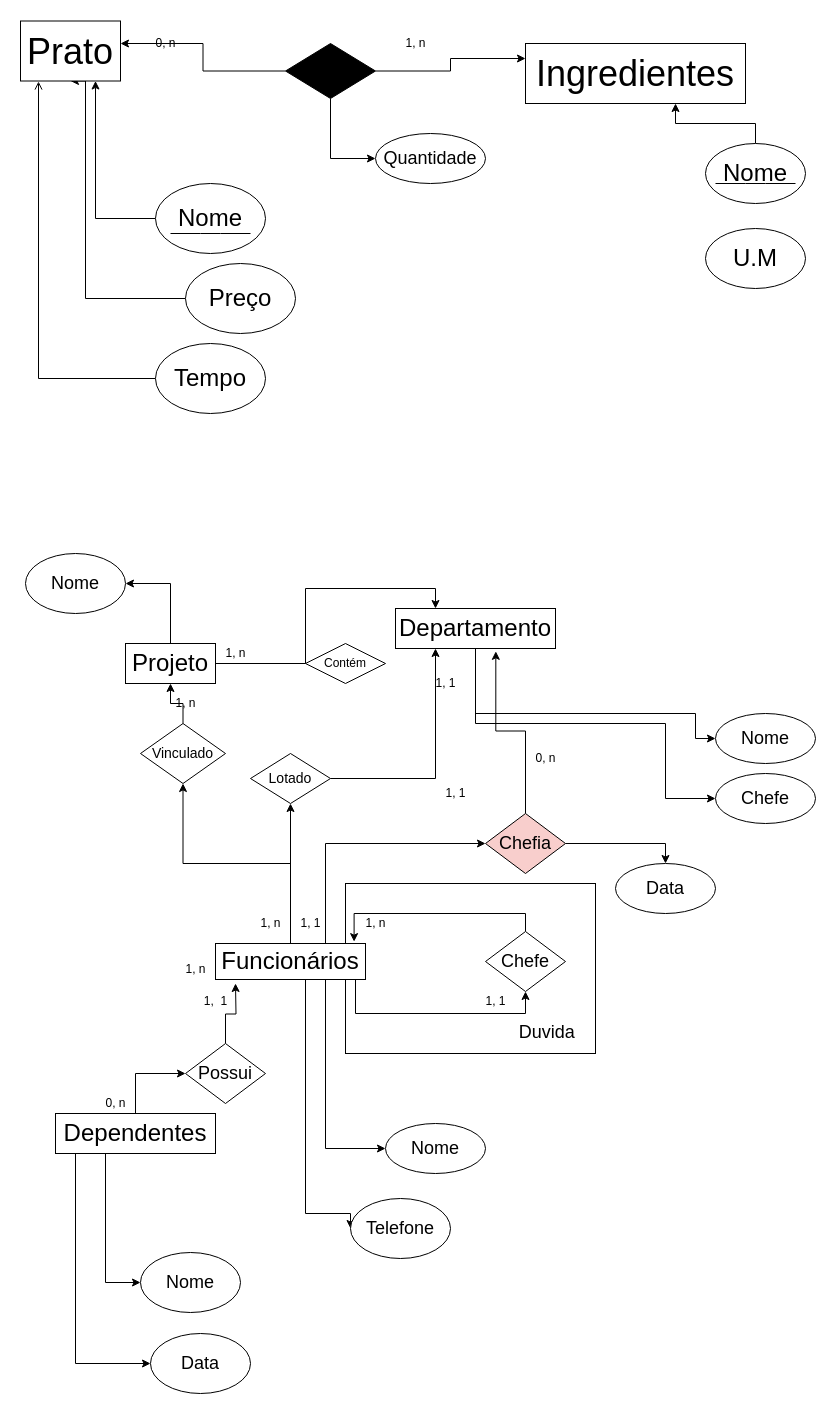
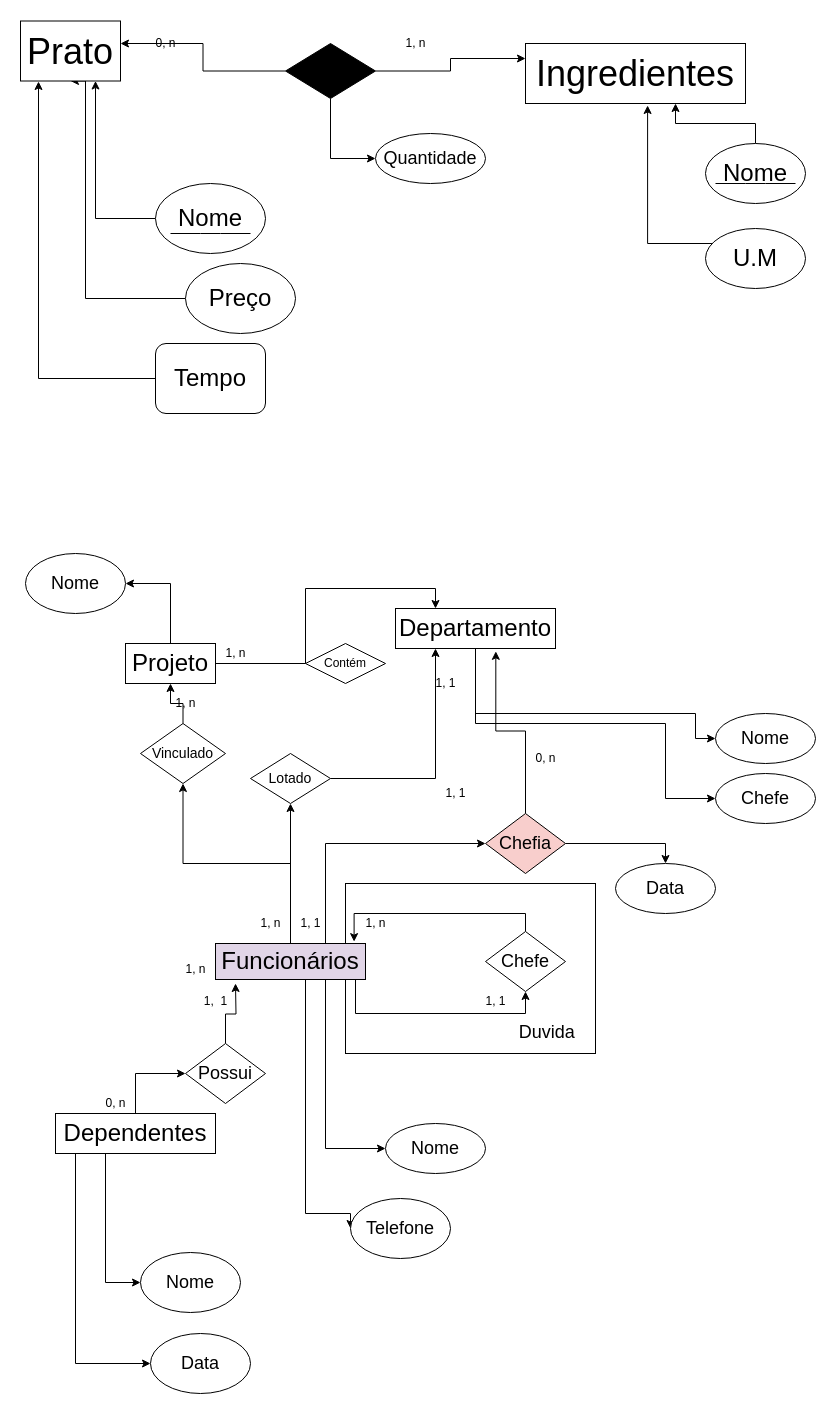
(39, 87) -> (39, 89)
none -> (648, 210)
(211, 379) -> (211, 379)
(291, 962) -> (291, 962)
